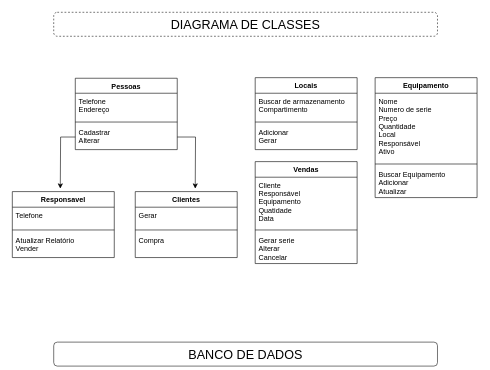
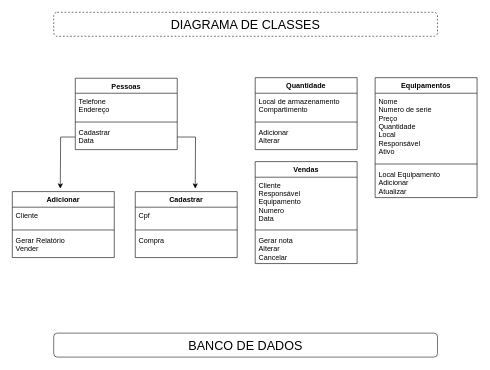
(306, 86) -> (306, 86)
(426, 86) -> (426, 86)
(303, 101) -> (300, 101)
(97, 133) -> (97, 133)
(275, 133) -> (275, 133)
(413, 175) -> (410, 175)
(271, 185) -> (271, 185)
(63, 200) -> (63, 200)
(186, 200) -> (186, 200)
(31, 215) -> (28, 215)
(149, 215) -> (145, 215)
(49, 241) -> (43, 241)
(279, 241) -> (278, 241)
(246, 354) -> (246, 345)
